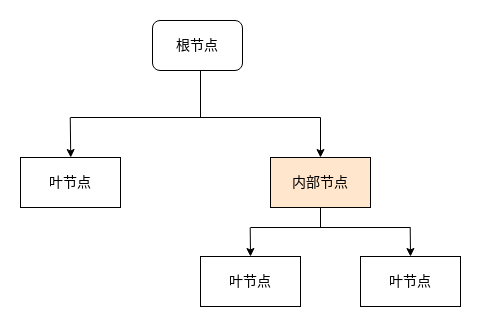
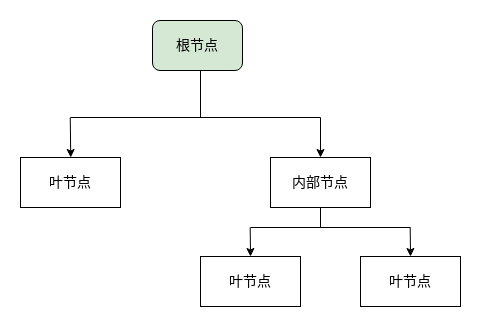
(198, 46) -> (198, 46)
(321, 183) -> (321, 183)
